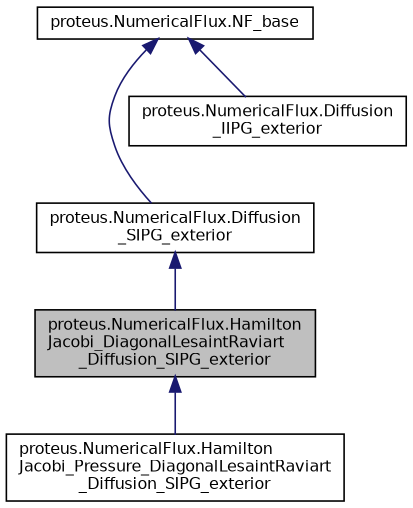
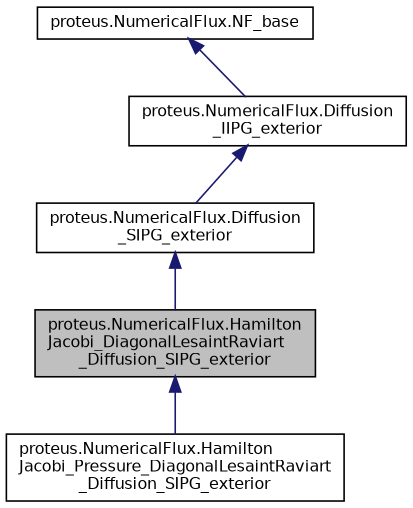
(110, 127) -> (216, 181)
